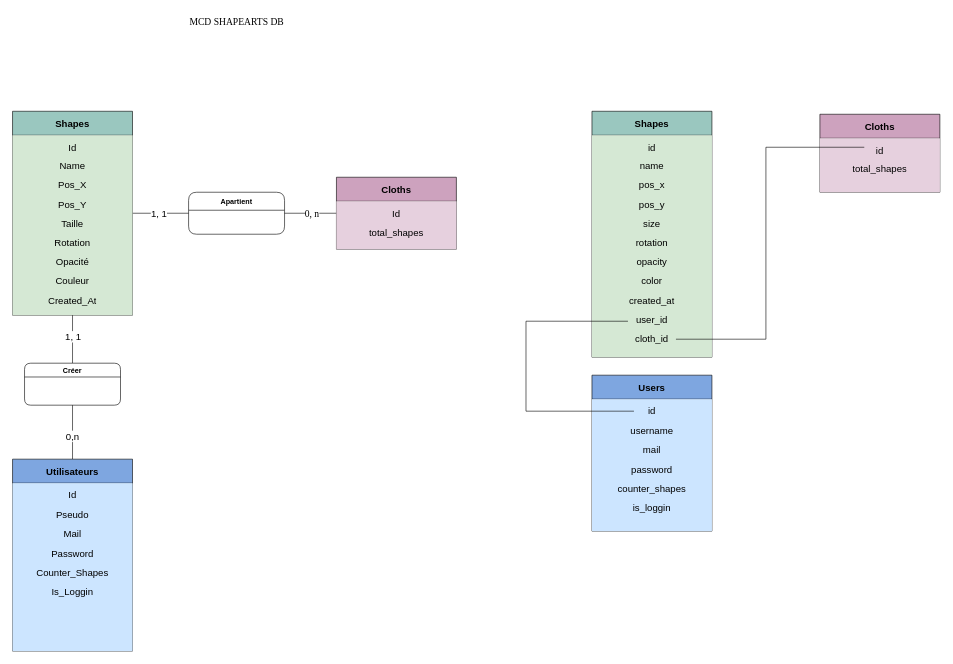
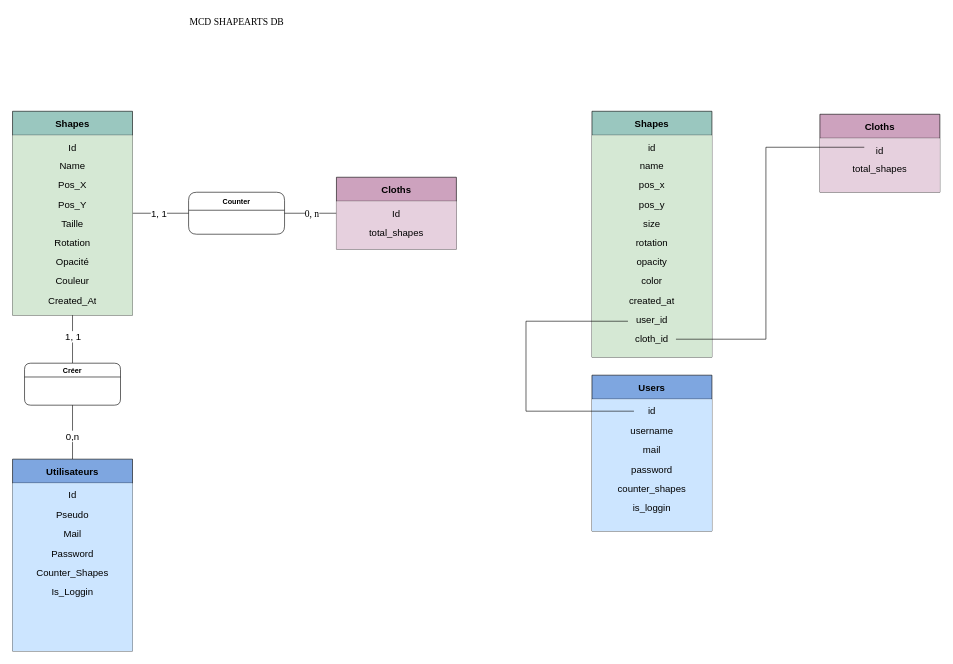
(236, 202) -> (236, 202)
